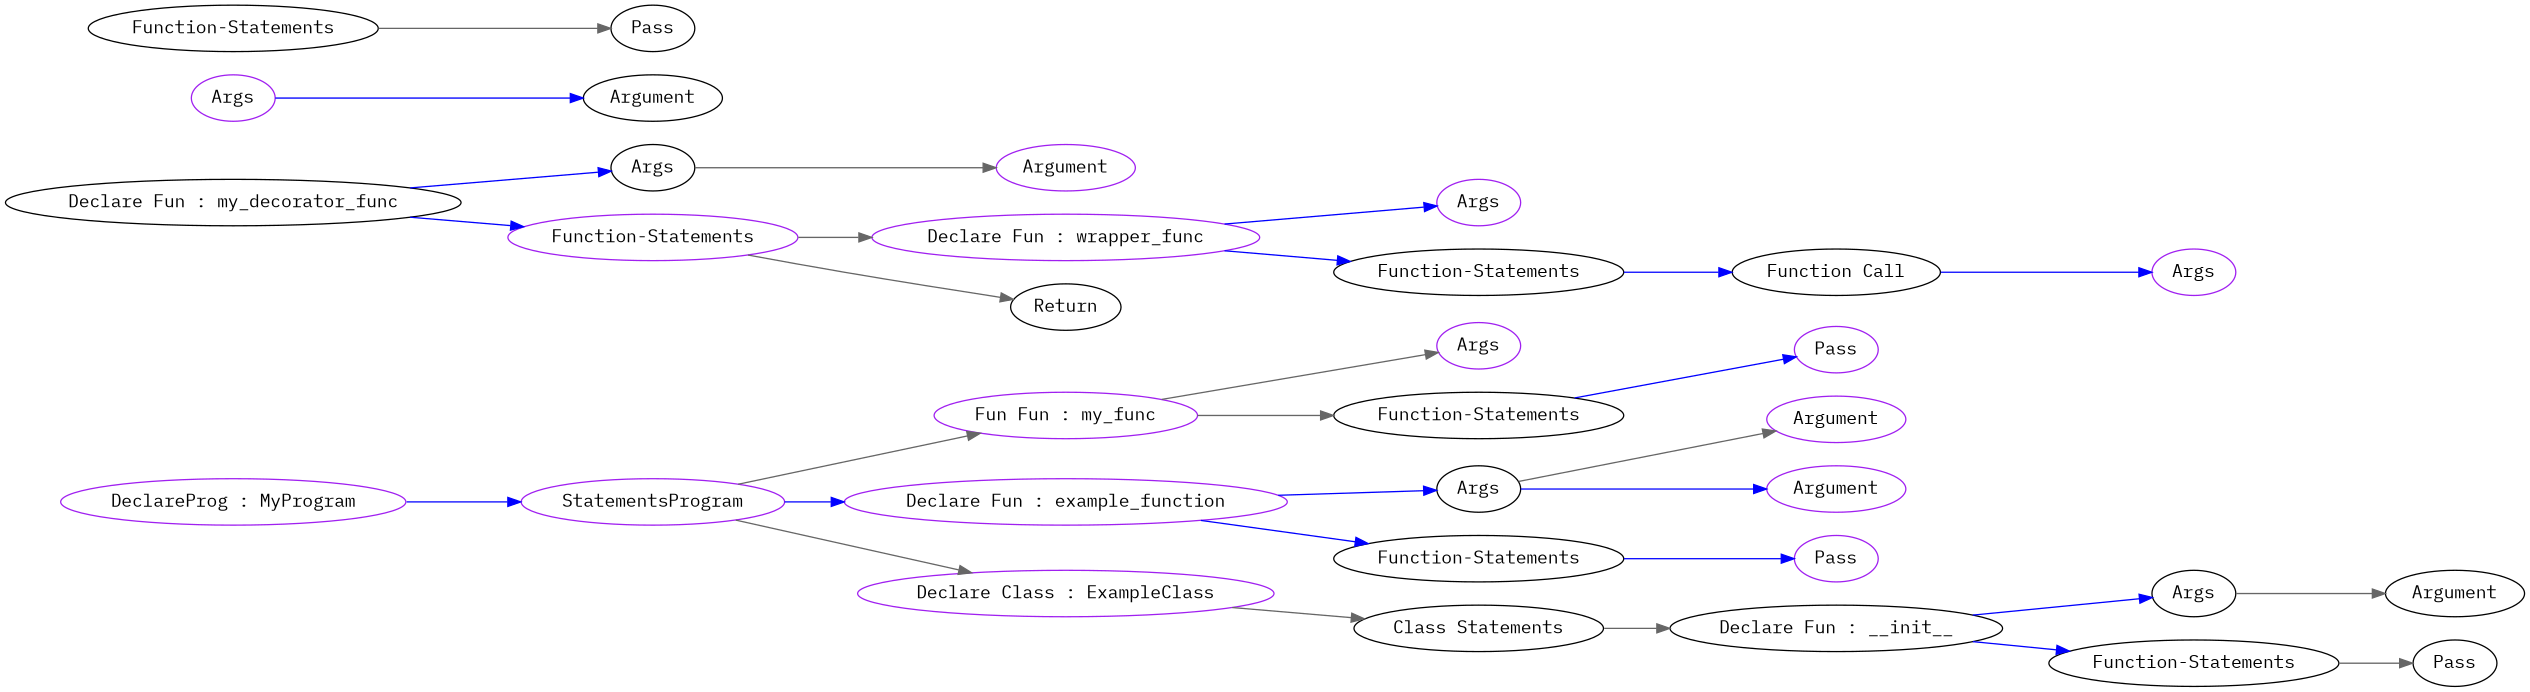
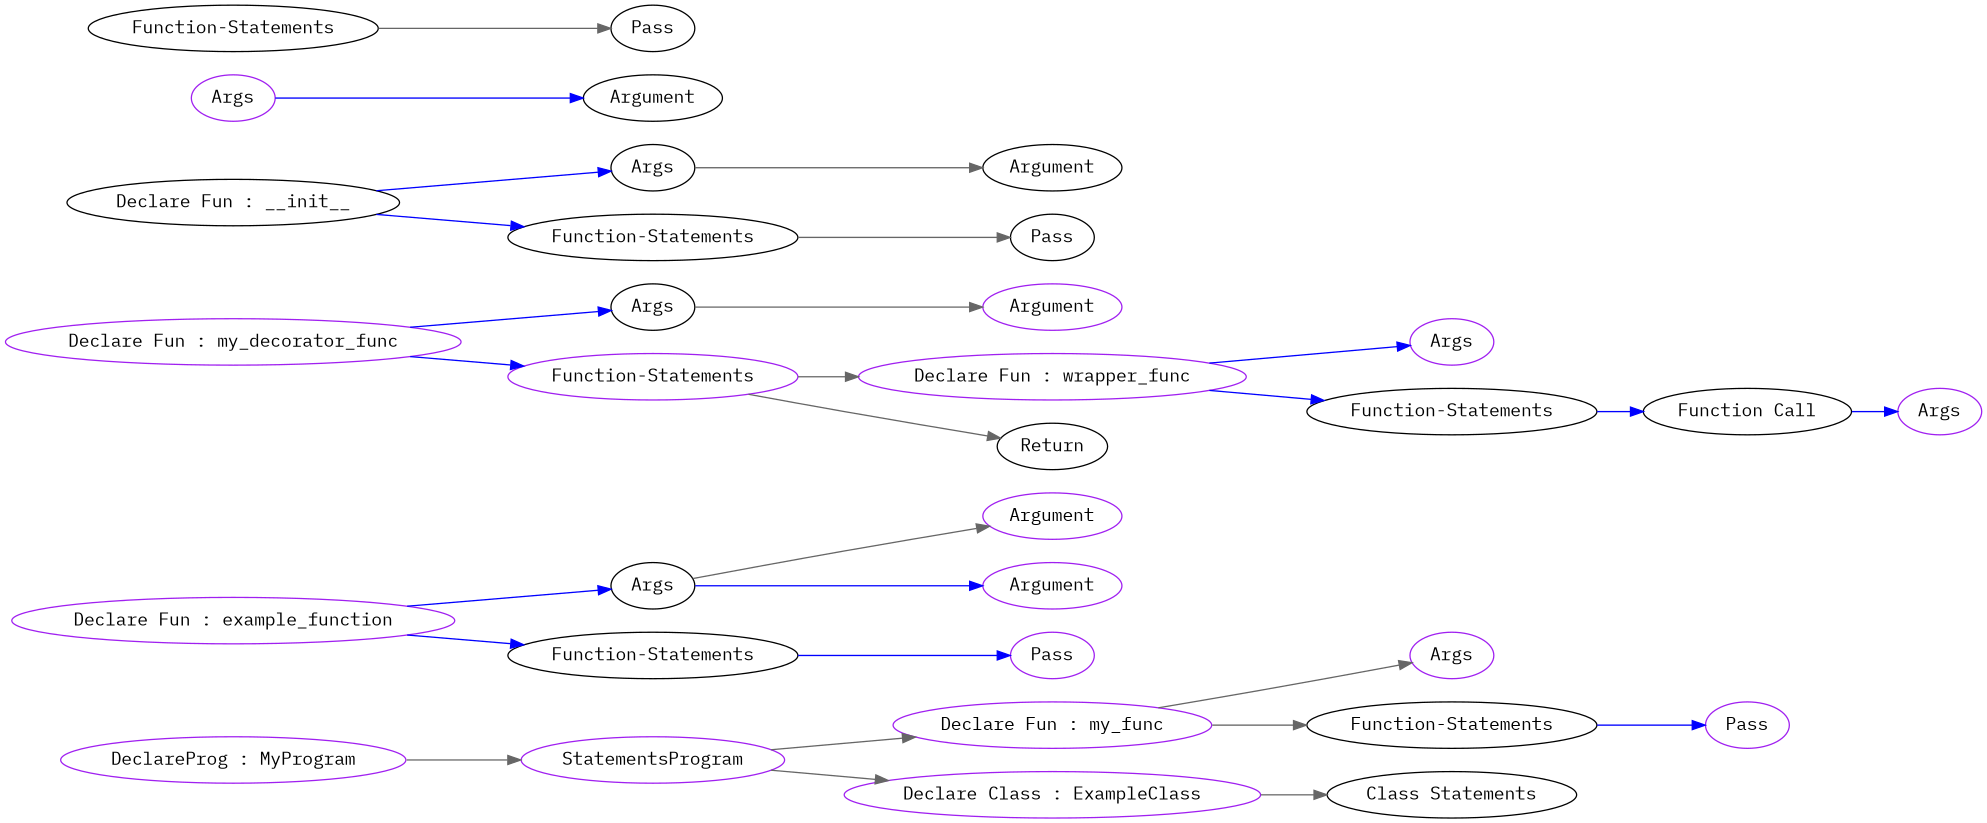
(233, 203) -> (233, 342)
(1066, 415) -> (1052, 725)
(457, 502) -> (457, 760)
(808, 502) -> none
(1631, 628) -> none
